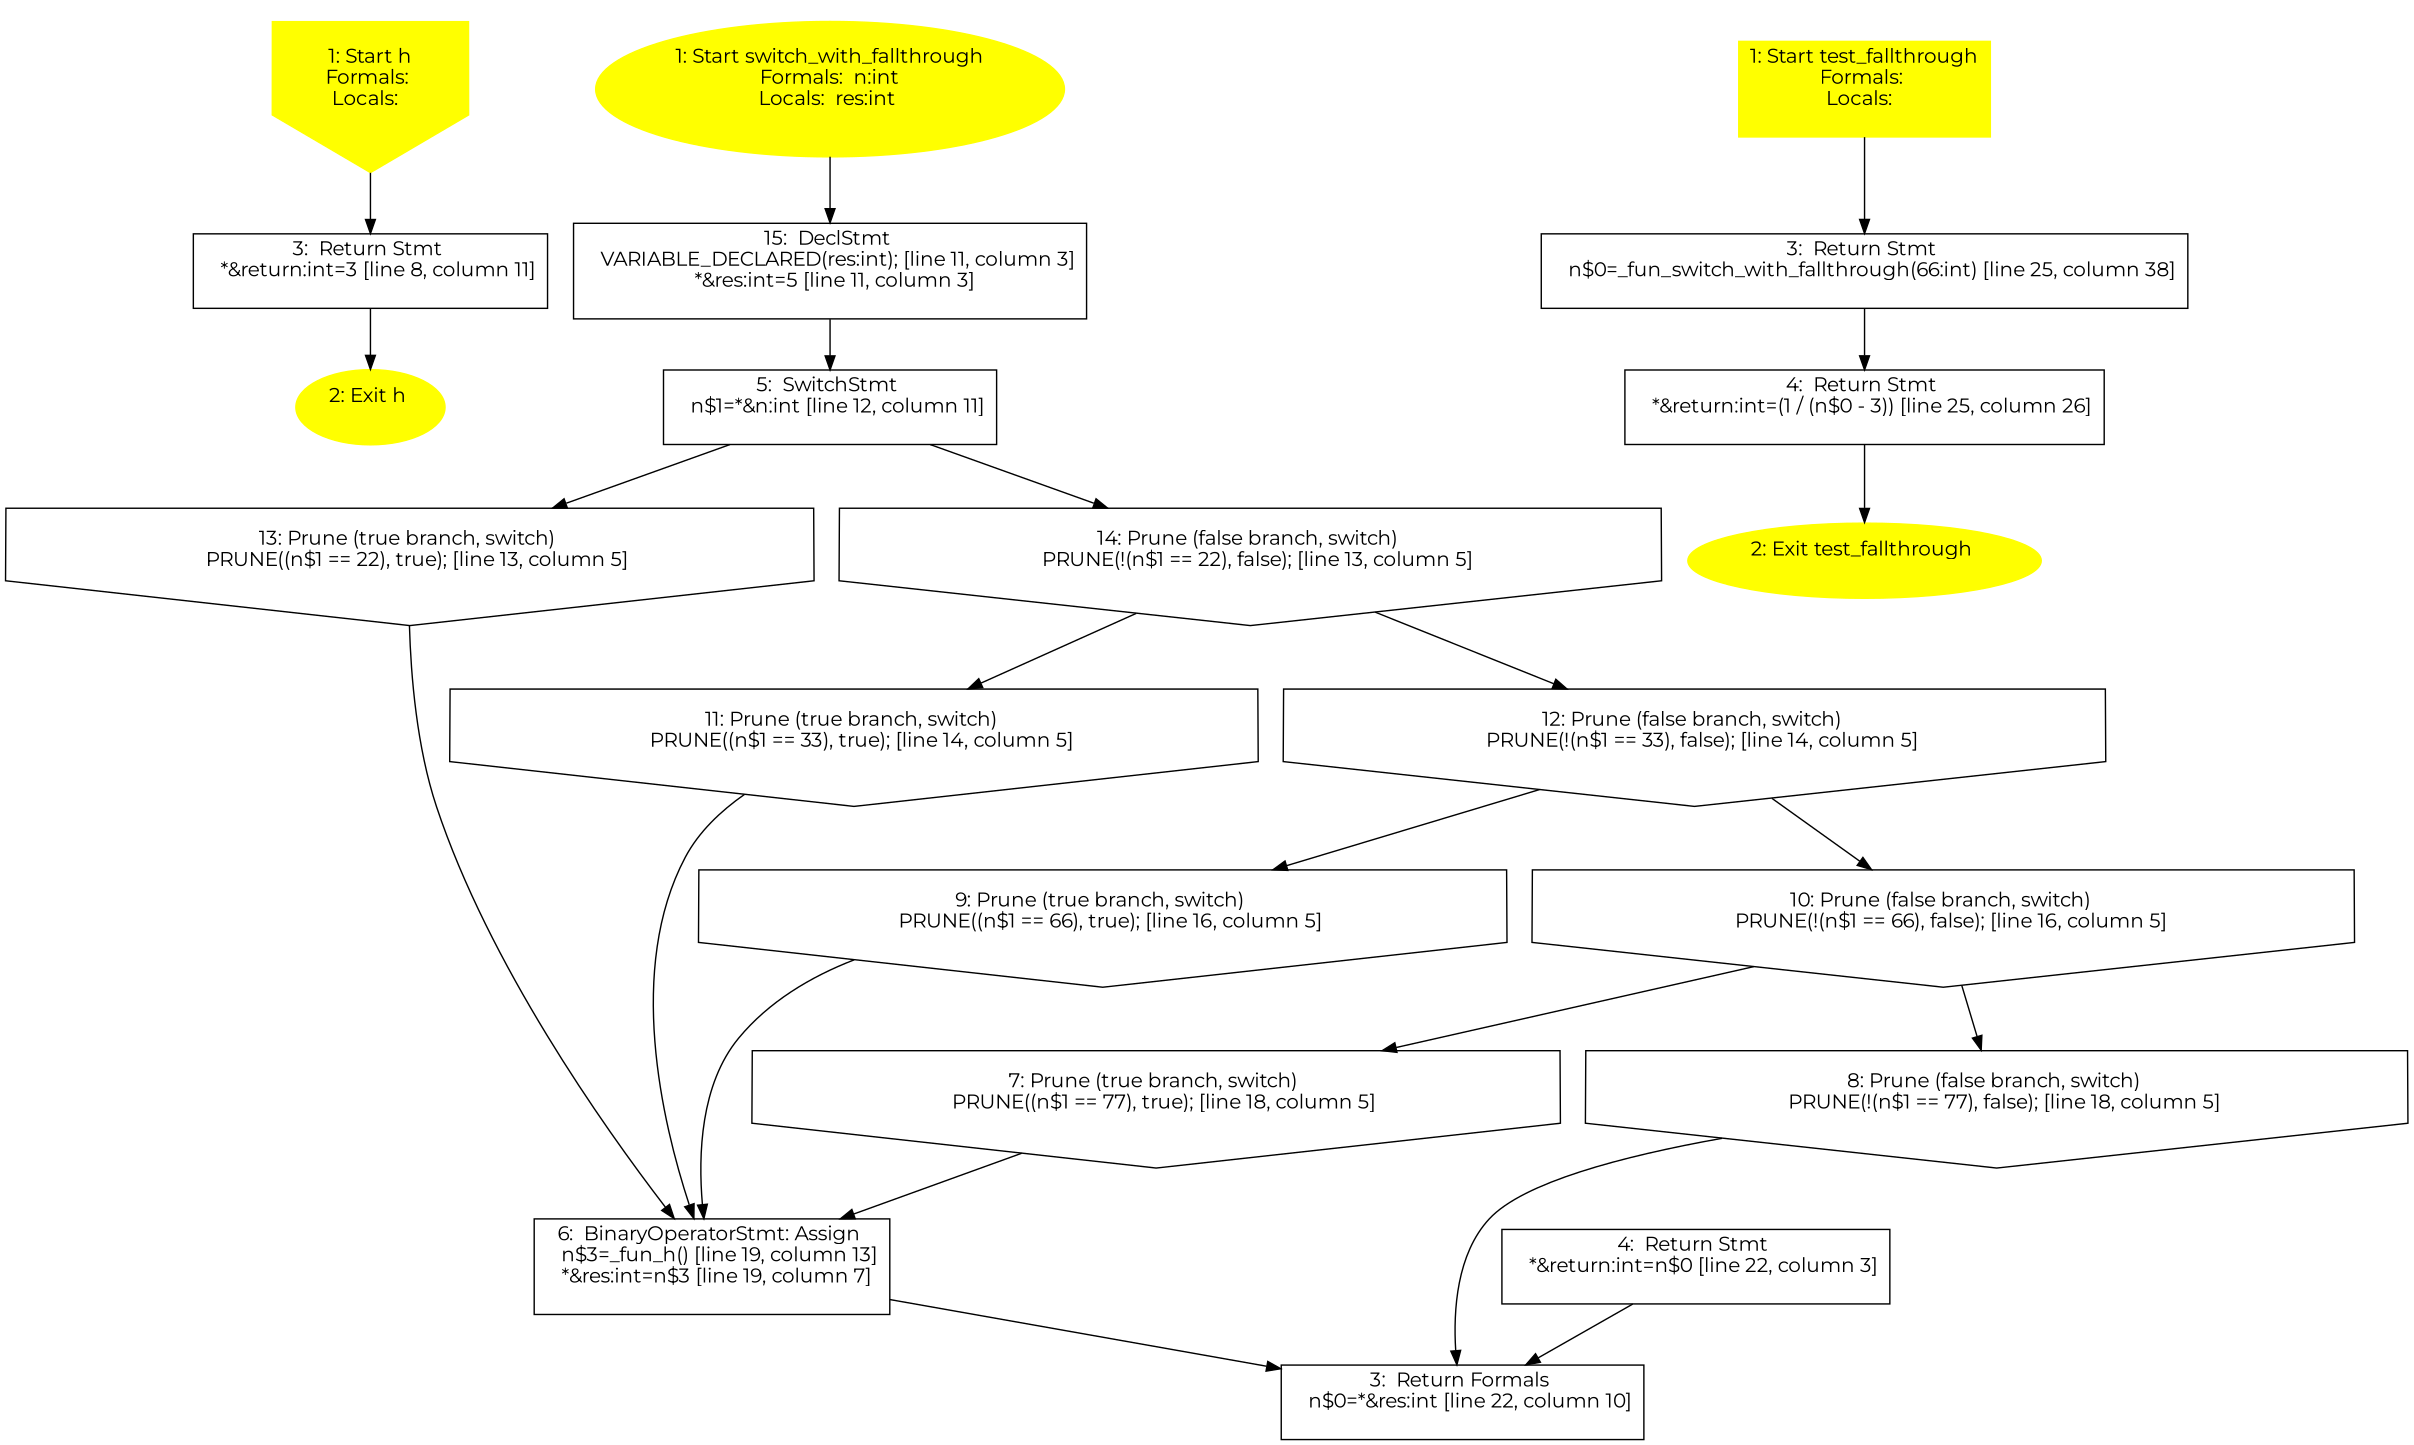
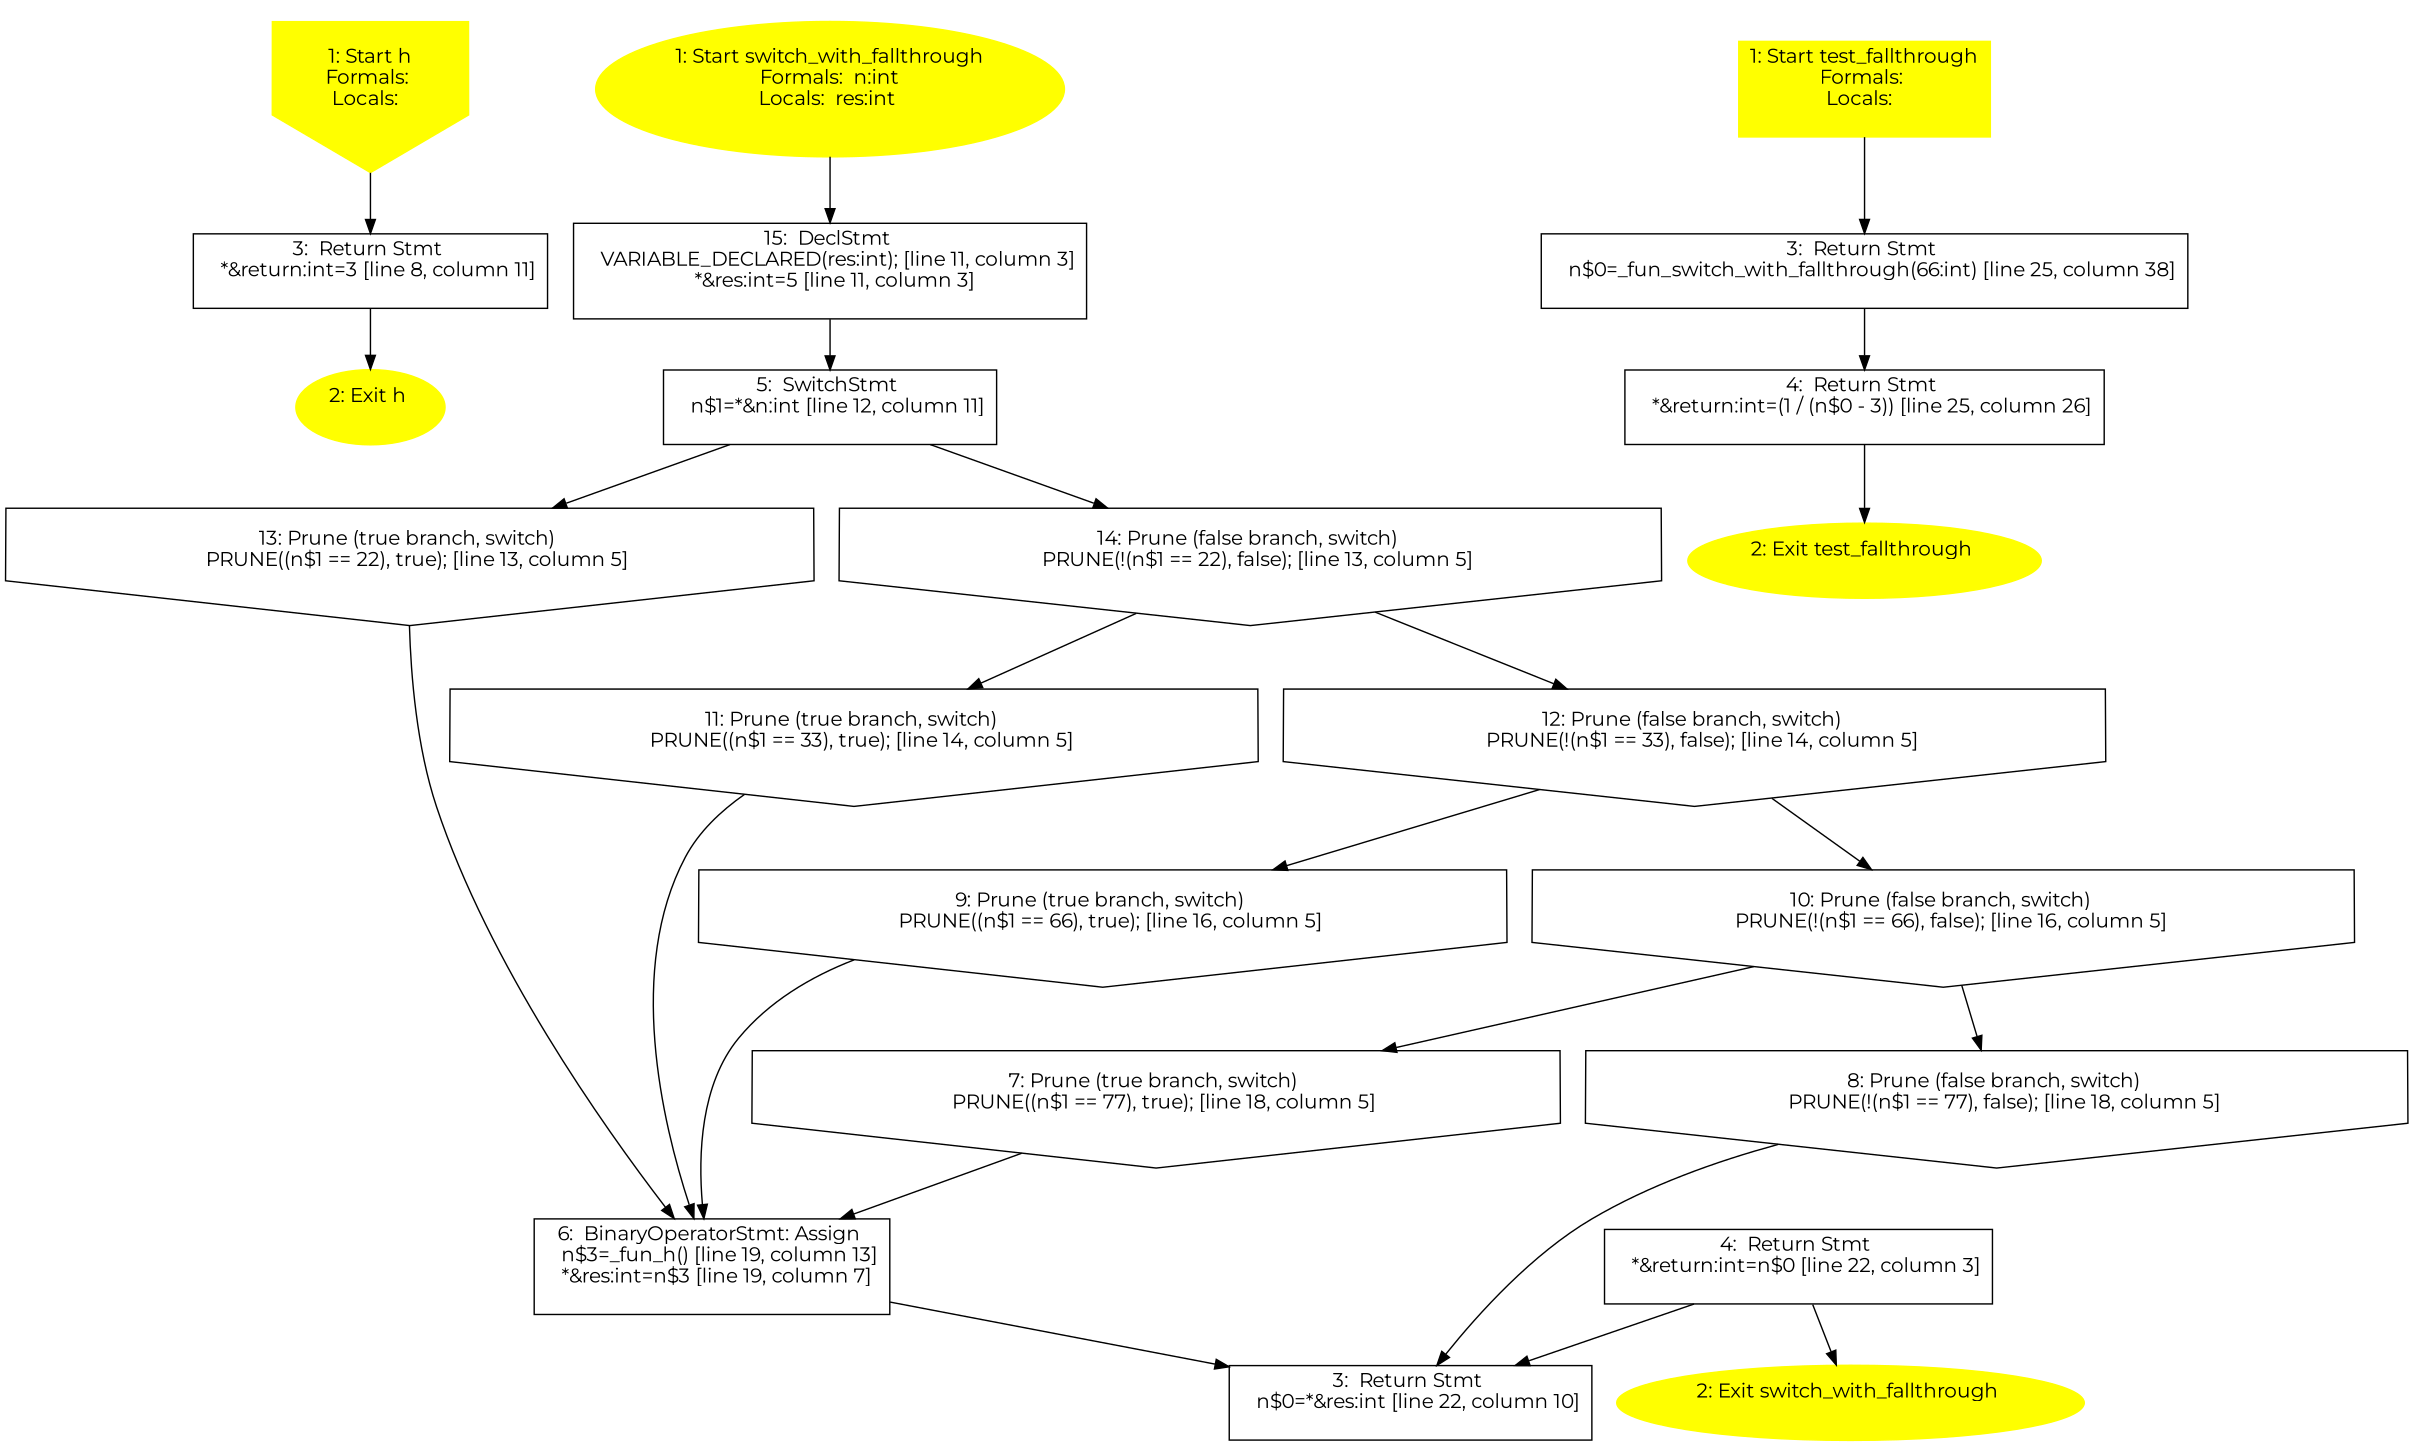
(1463, 1402) -> (1411, 1403)
none -> (1851, 1403)
